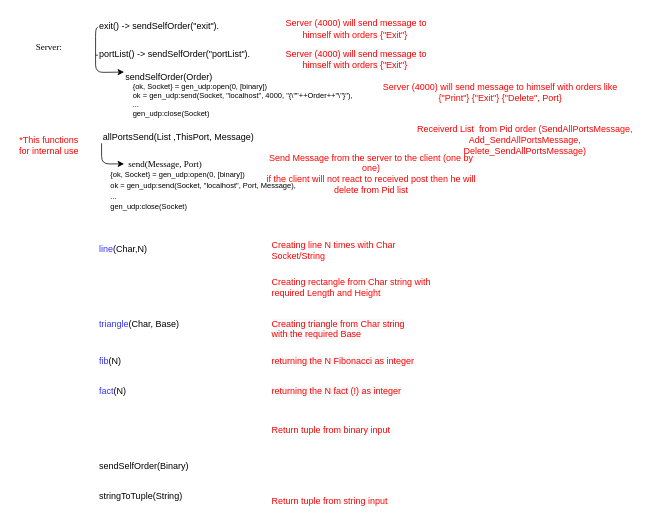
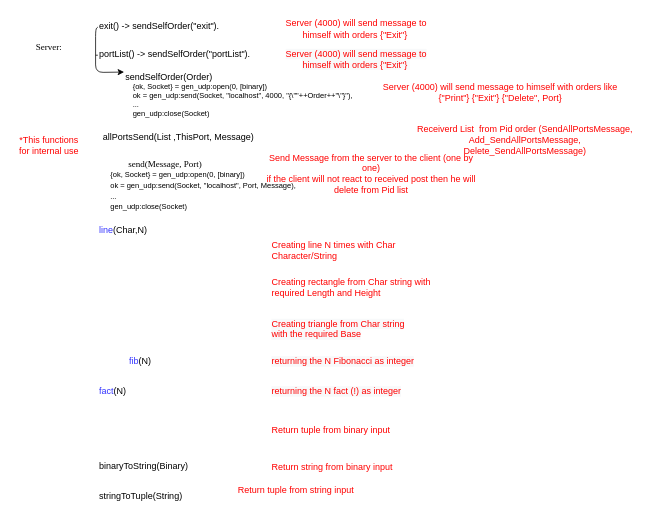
(102, 160) -> none
(132, 250) -> (132, 231)
(361, 250) -> (361, 250)
(150, 325) -> none
(150, 363) -> (180, 363)
(150, 467) -> (151, 467)
none -> (345, 468)
(345, 501) -> (312, 490)
